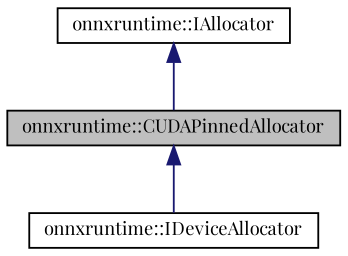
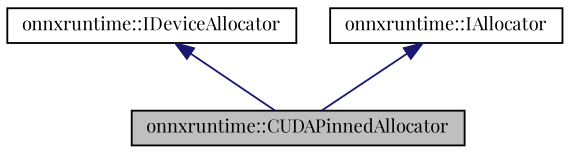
(174, 189) -> (233, 82)
